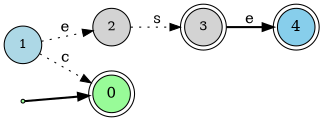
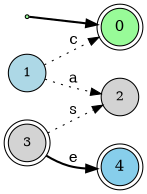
(150, 27) -> (71, 121)
(65, 28) -> (74, 79)
